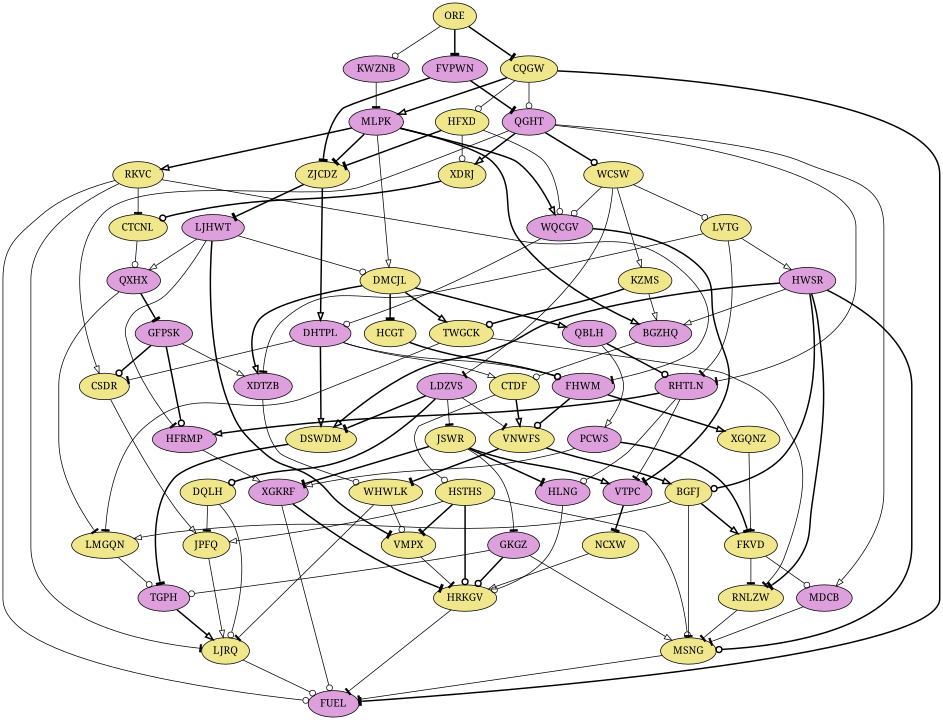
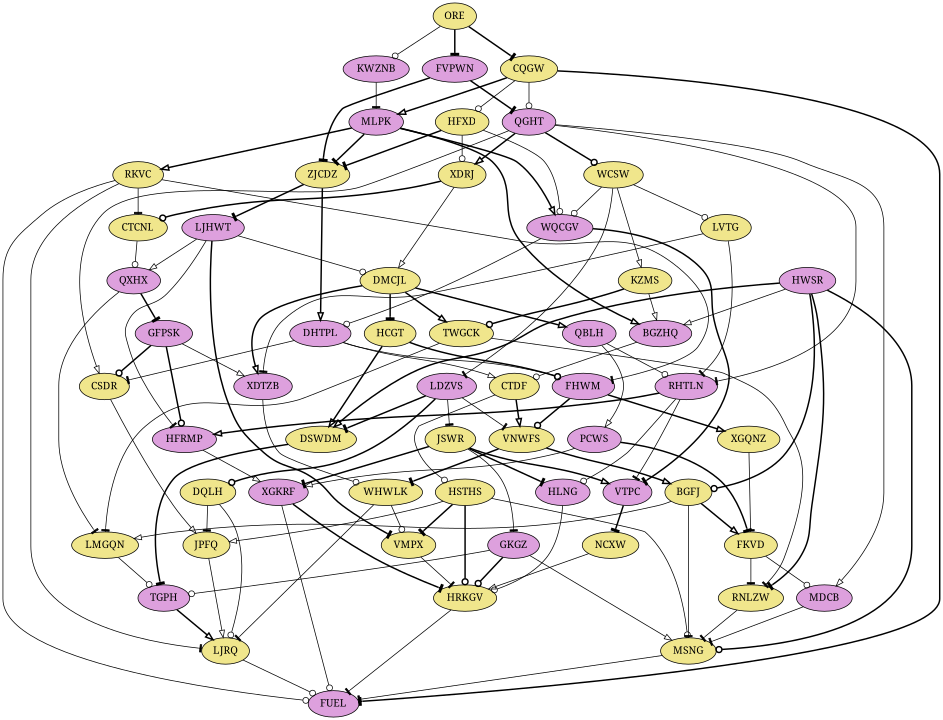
(383, 198) -> (431, 221)
(763, 252) -> none
(647, 365) -> (647, 365)
(321, 383) -> (358, 383)
